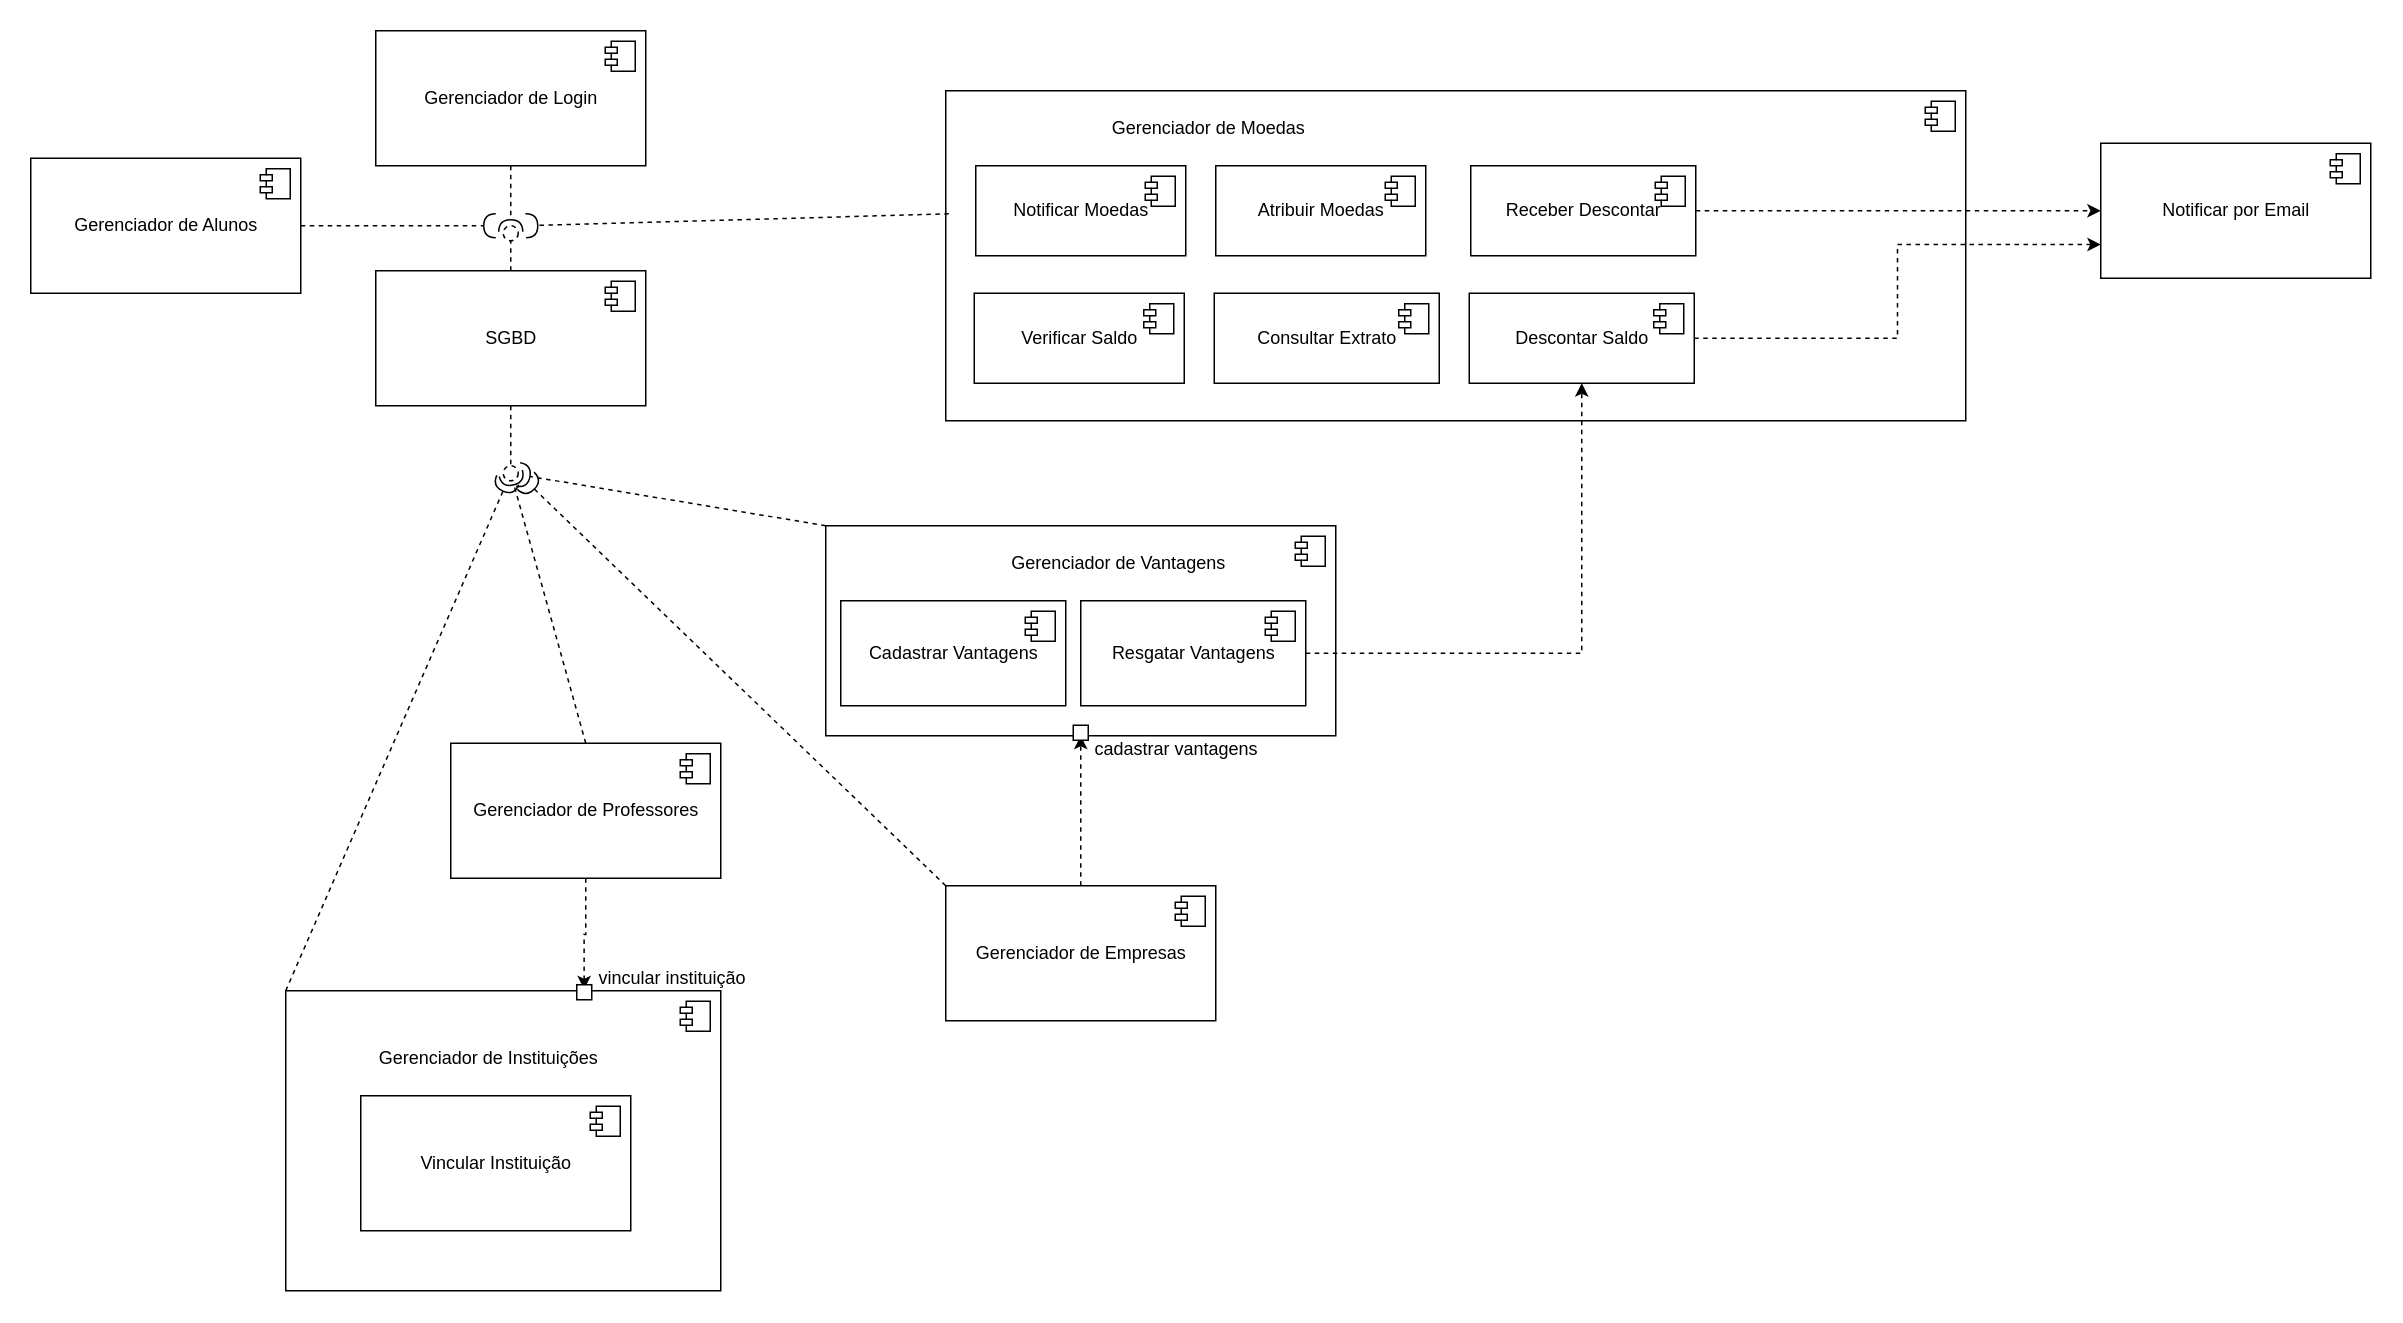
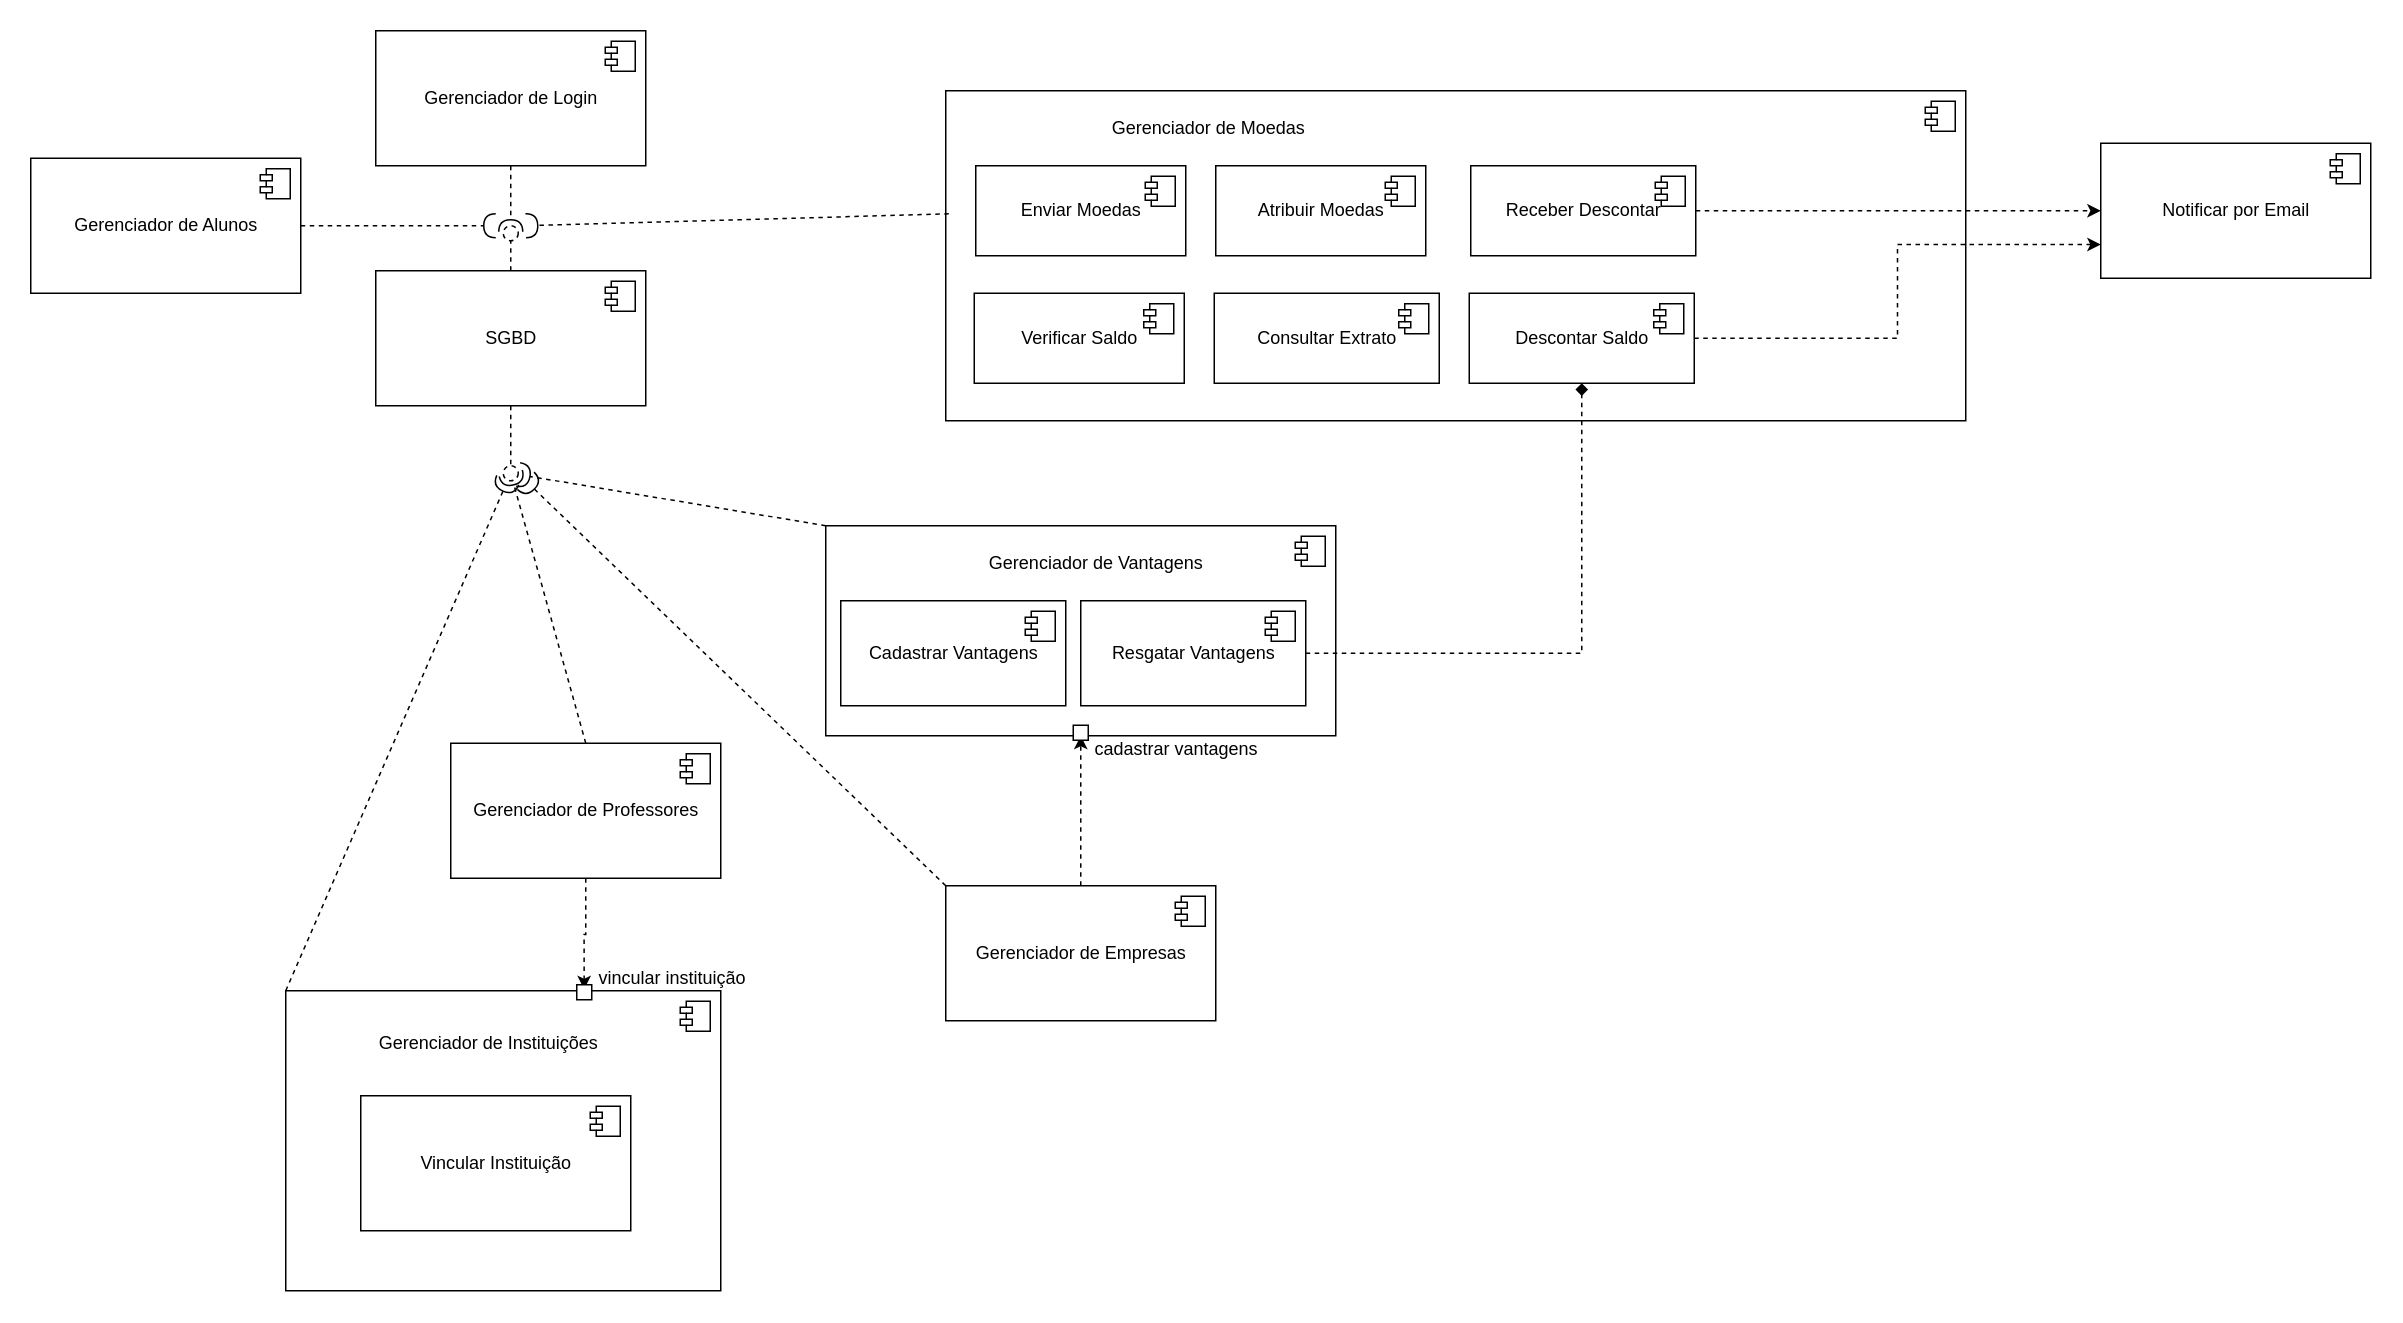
(1082, 211) -> (1082, 211)
(1582, 395) -> (1582, 396)
(1118, 563) -> (1096, 563)
(488, 1058) -> (488, 1043)
